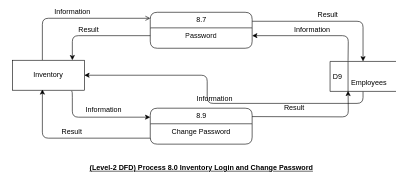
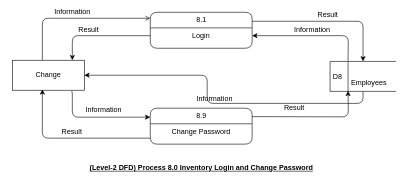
(202, 20) -> (202, 20)
(201, 36) -> (201, 36)
(48, 75) -> (48, 75)
(337, 77) -> (337, 77)
